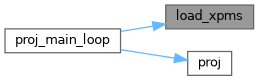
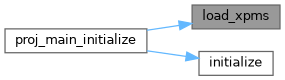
(63, 41) -> (76, 41)
(210, 63) -> (236, 63)
